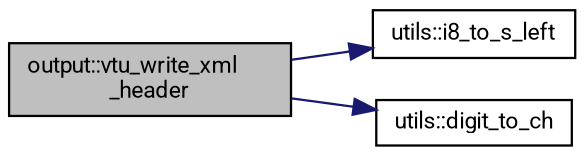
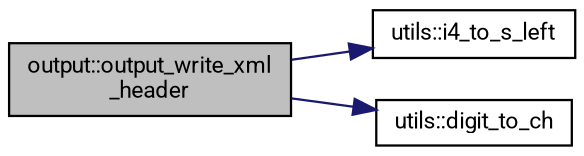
(474, 34) -> (474, 34)
(150, 80) -> (150, 80)
